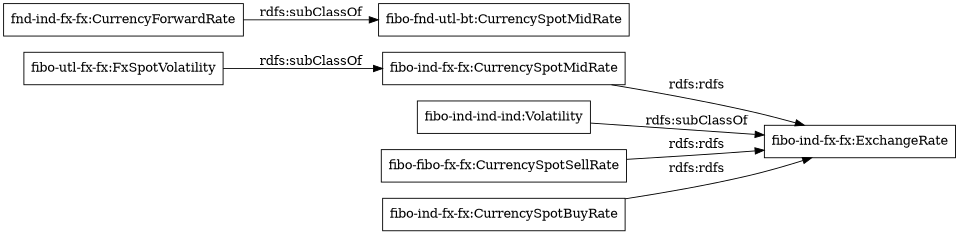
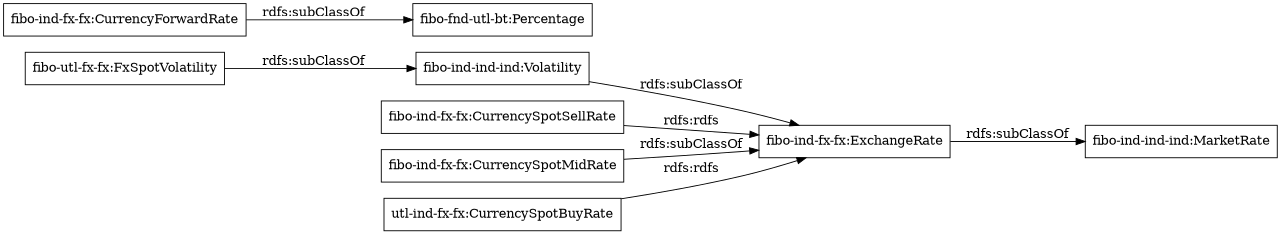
(123, 20) -> (125, 20)
(504, 20) -> (503, 20)
(298, 69) -> (316, 69)
(697, 85) -> (691, 145)
none -> (1181, 142)
(504, 166) -> (503, 117)
(504, 215) -> (503, 215)
